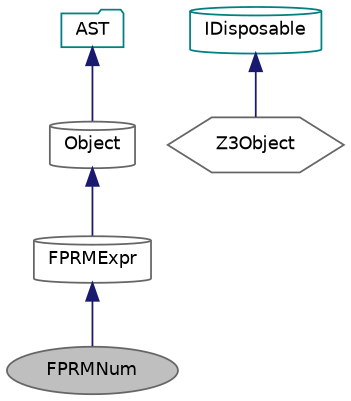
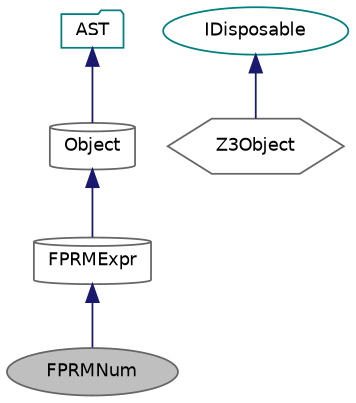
(256, 30) -> (256, 31)
